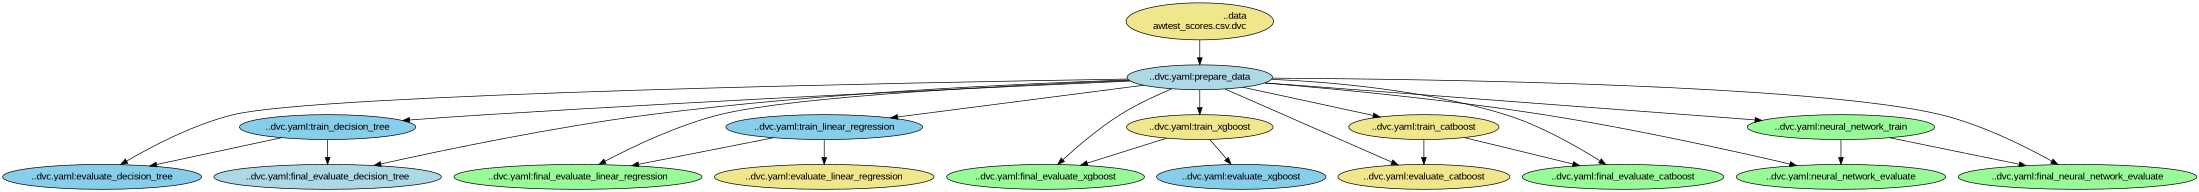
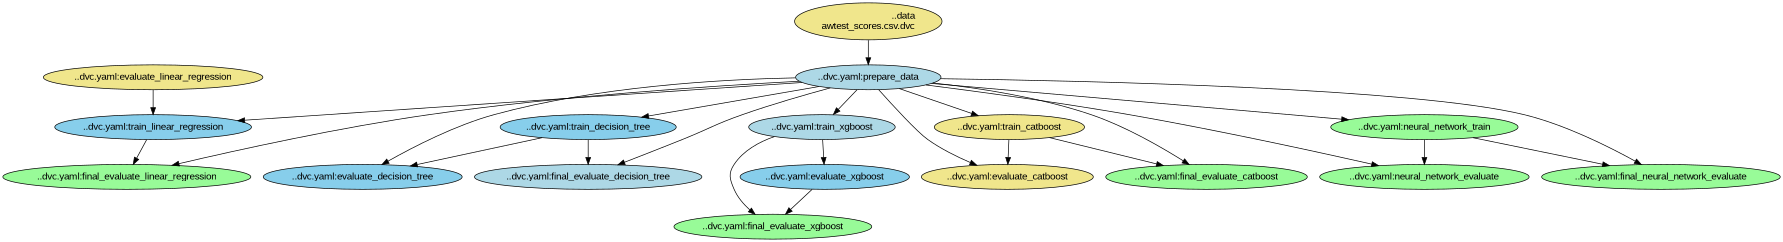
(1114, 119) -> (801, 199)
(1200, 127) -> (822, 127)
(824, 149) -> (153, 99)
